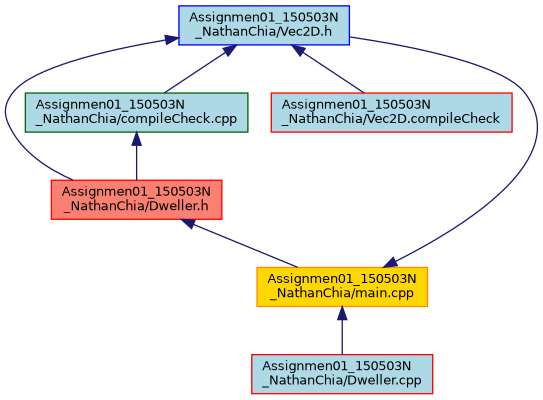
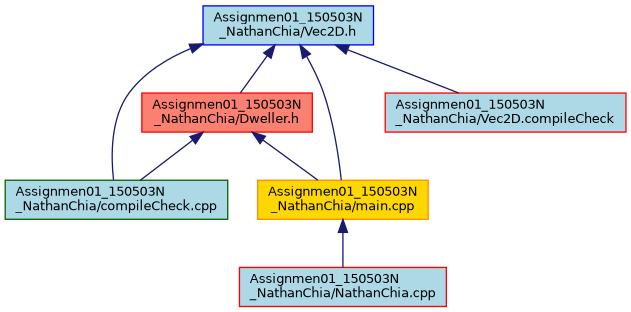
(536, 117) -> (330, 116)
(137, 163) -> (166, 160)
(342, 374) -> (343, 287)
